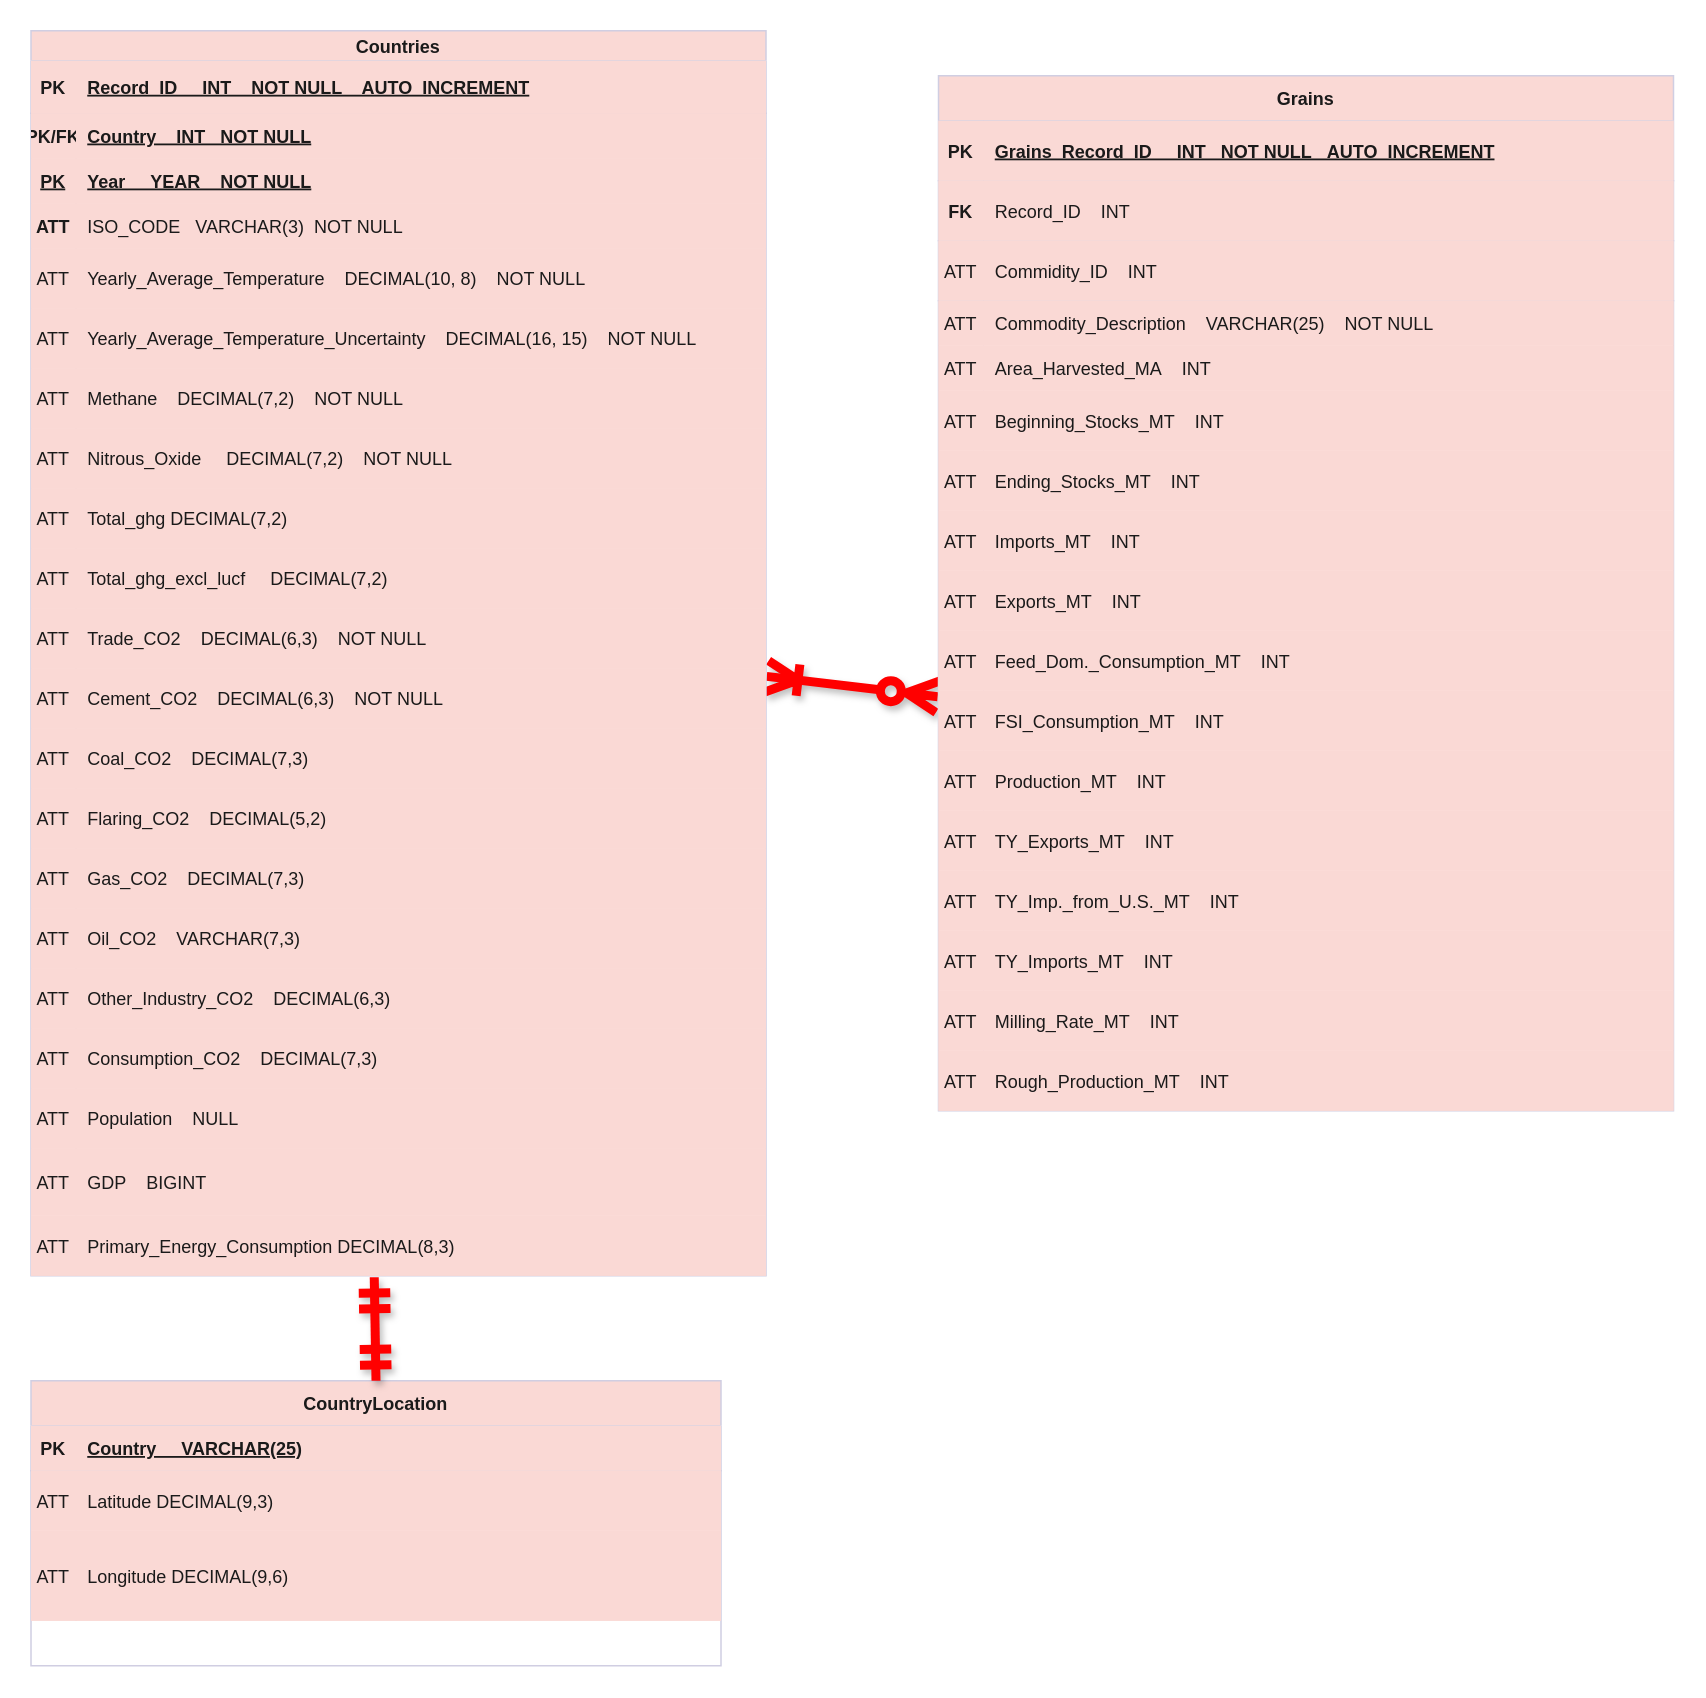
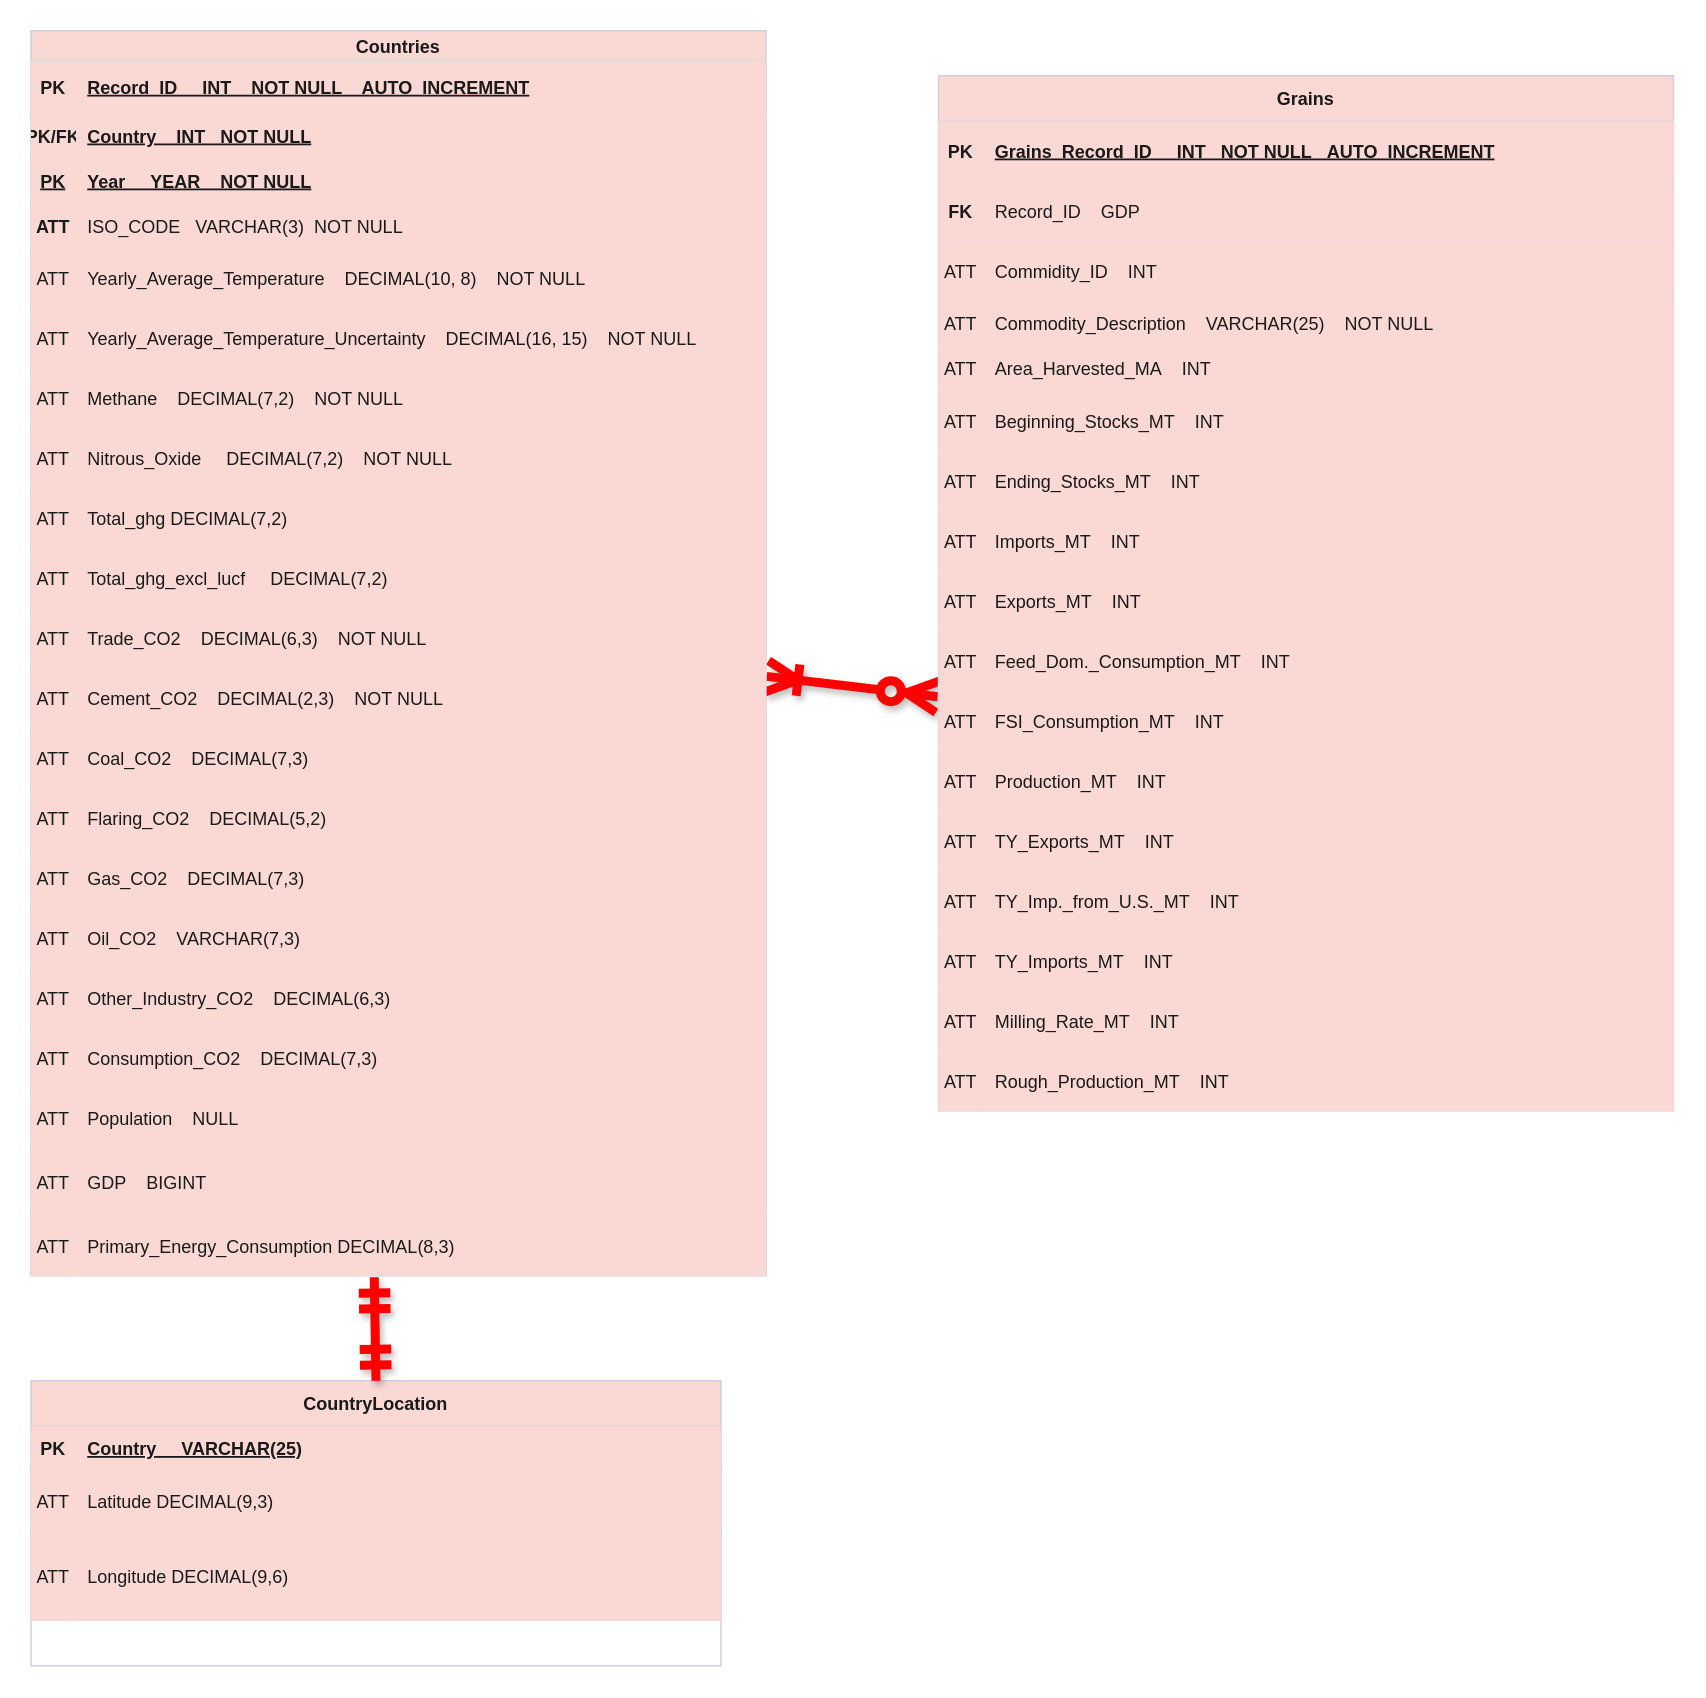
(1075, 212) -> (1075, 212)
(274, 699) -> (274, 699)
